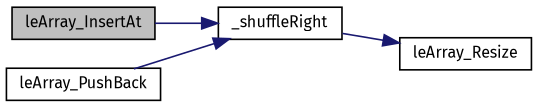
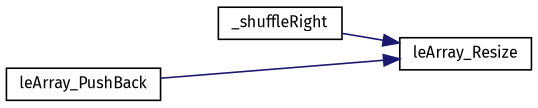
(83, 23) -> none
(174, 56) -> (272, 69)
